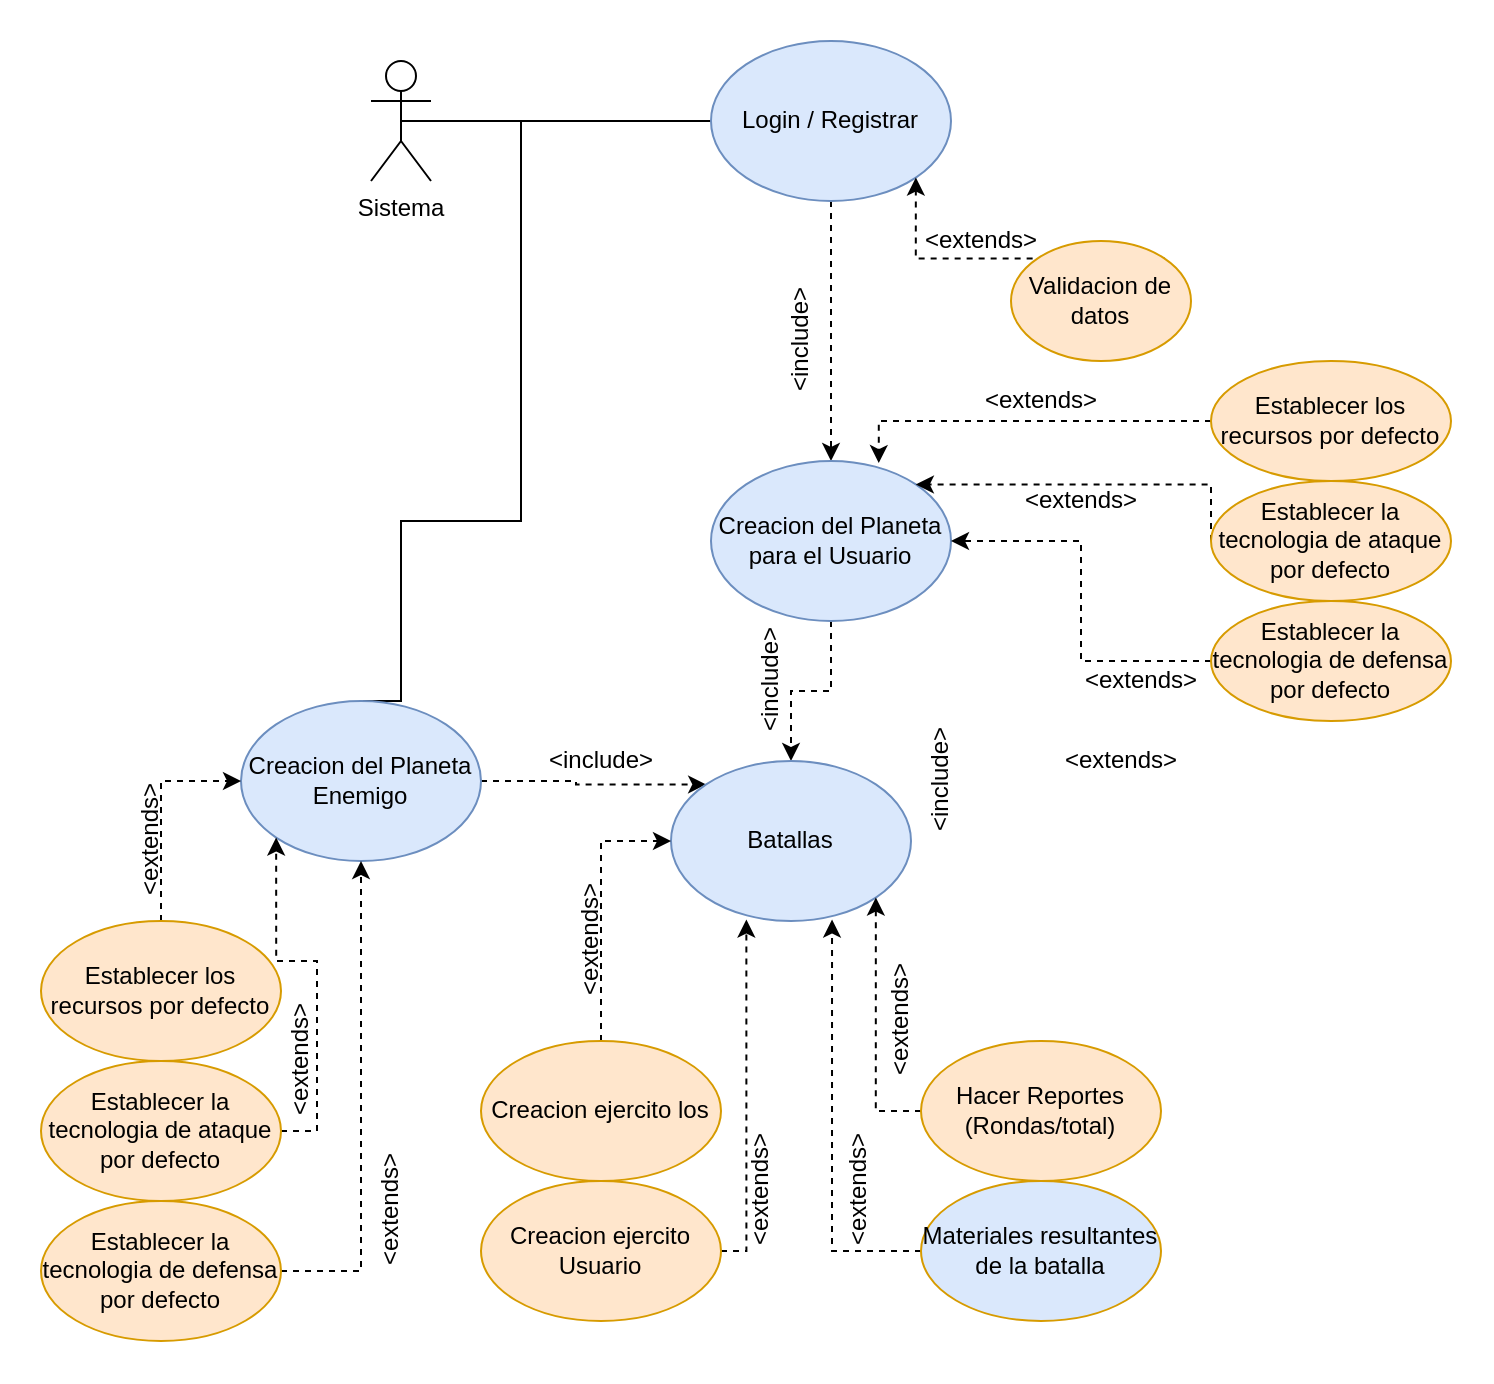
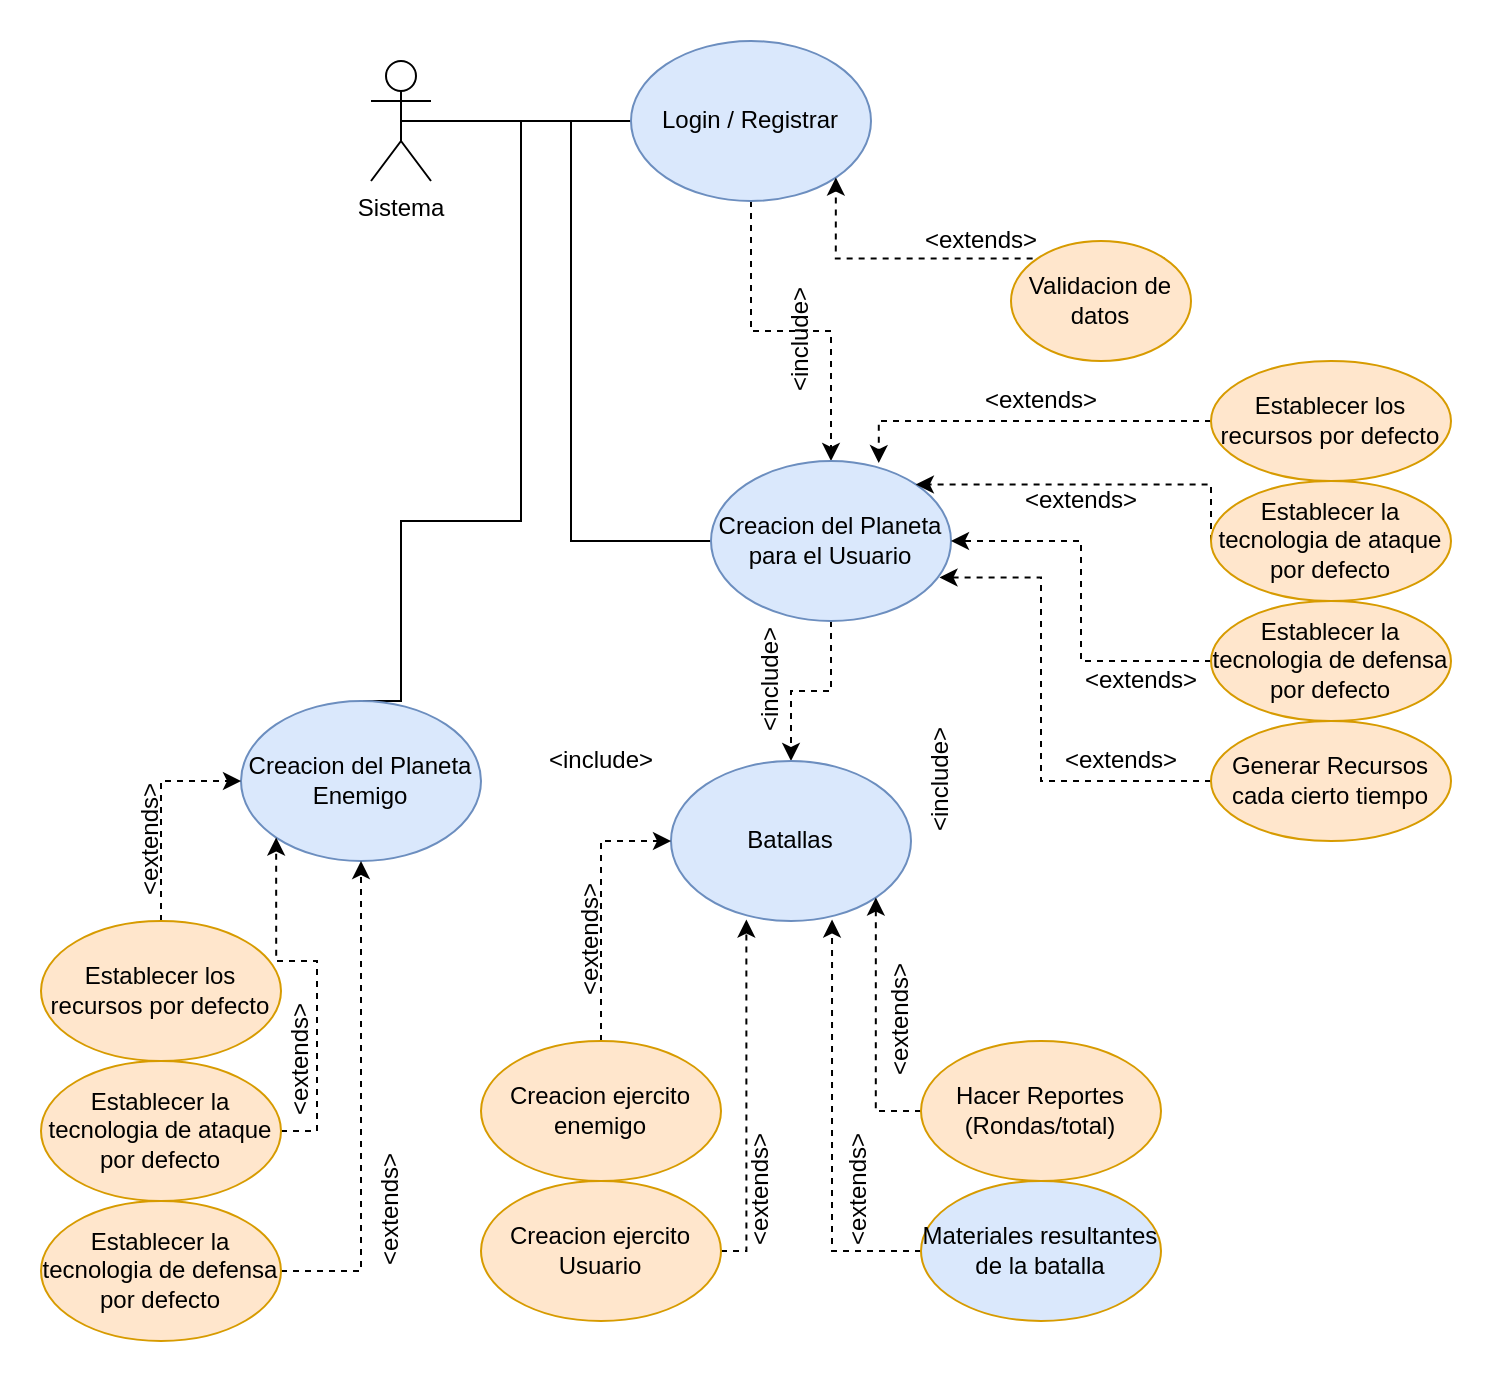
(831, 121) -> (751, 121)
none -> (571, 403)
none -> (1041, 721)
none -> (1331, 781)
(585, 784) -> none
(601, 1111) -> (601, 1111)
